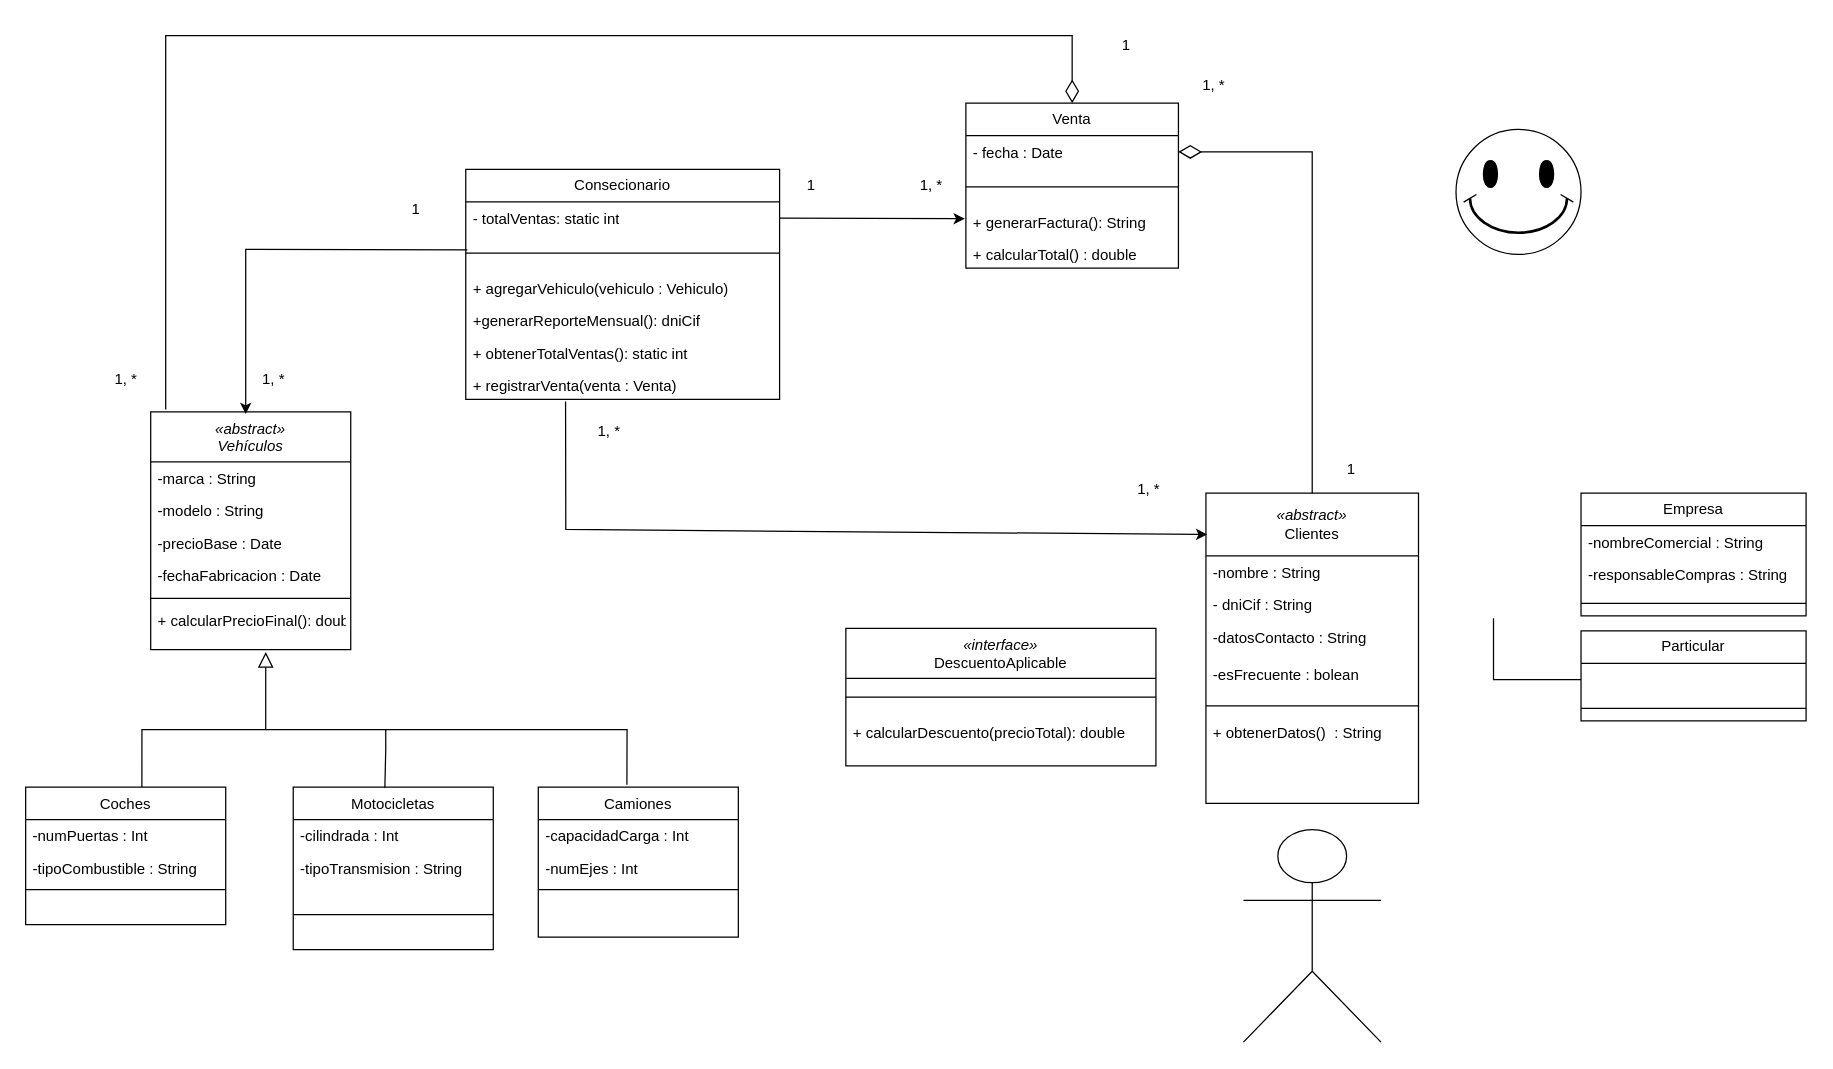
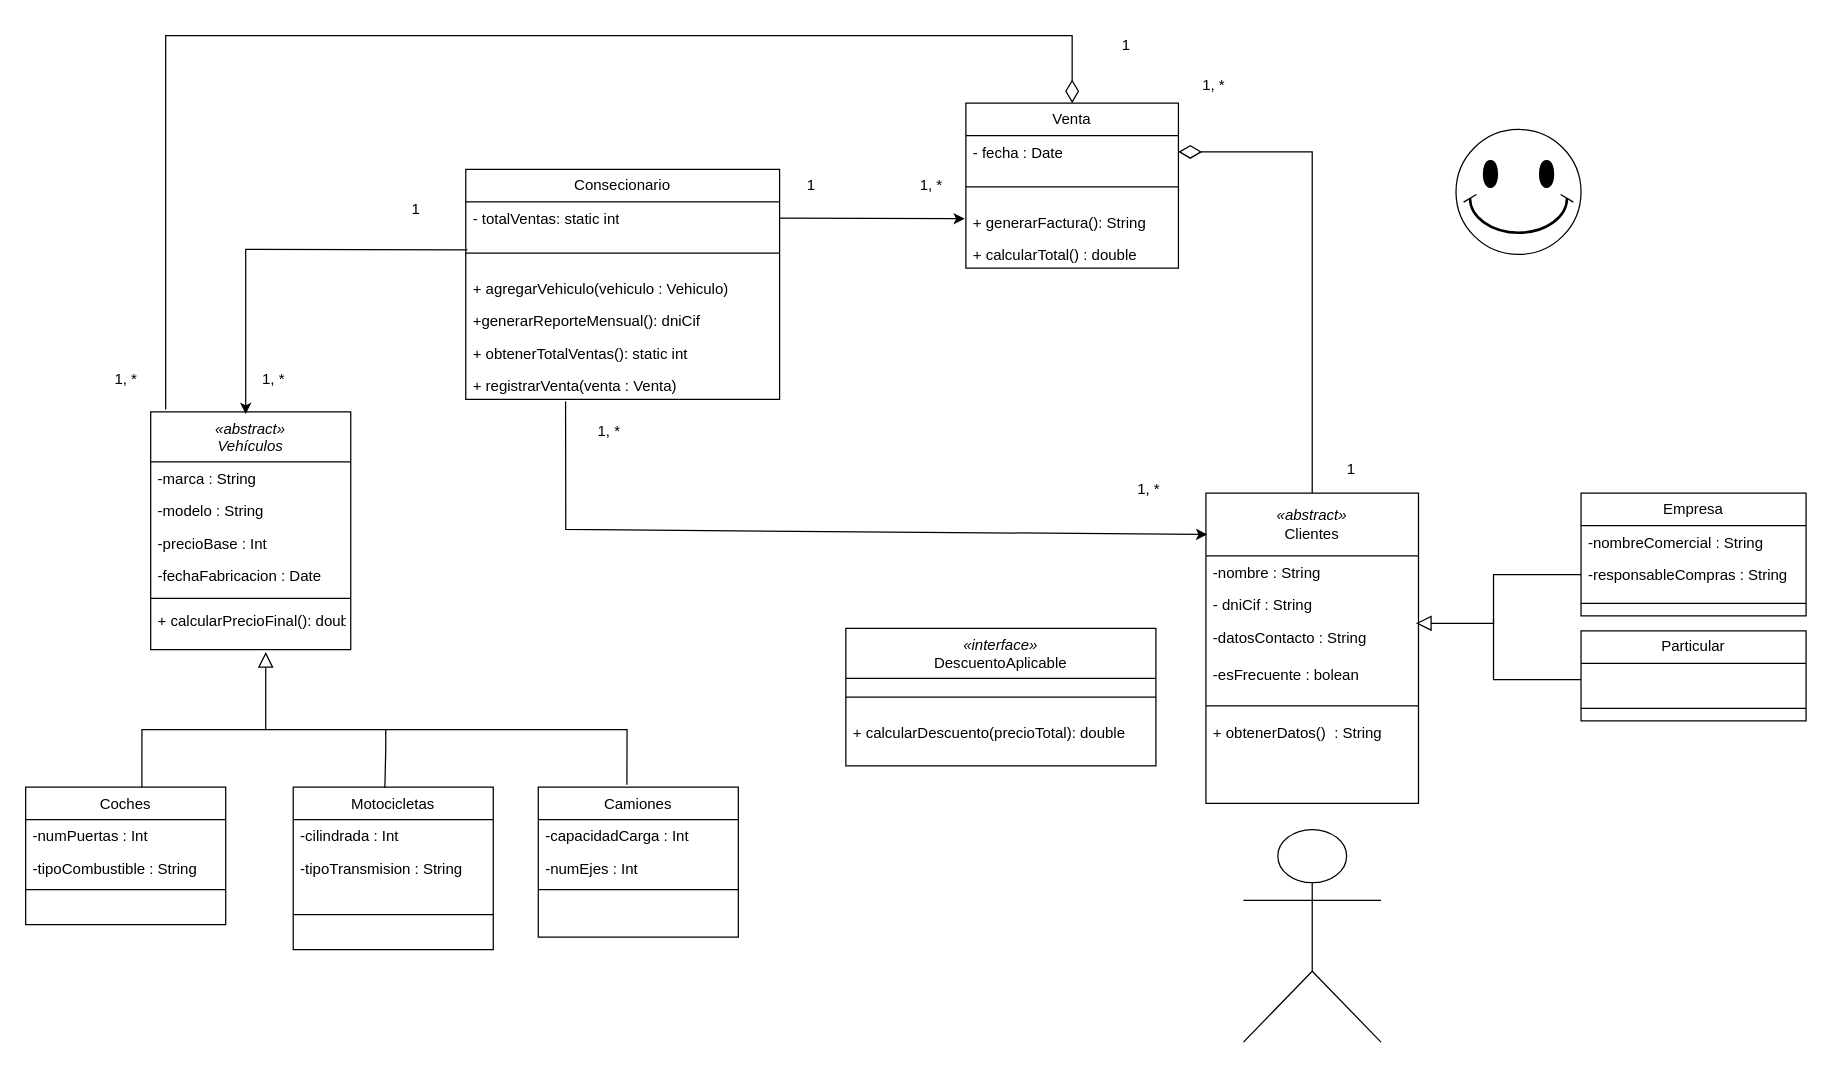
(225, 544) -> (221, 544)
none -> (1516, 574)
